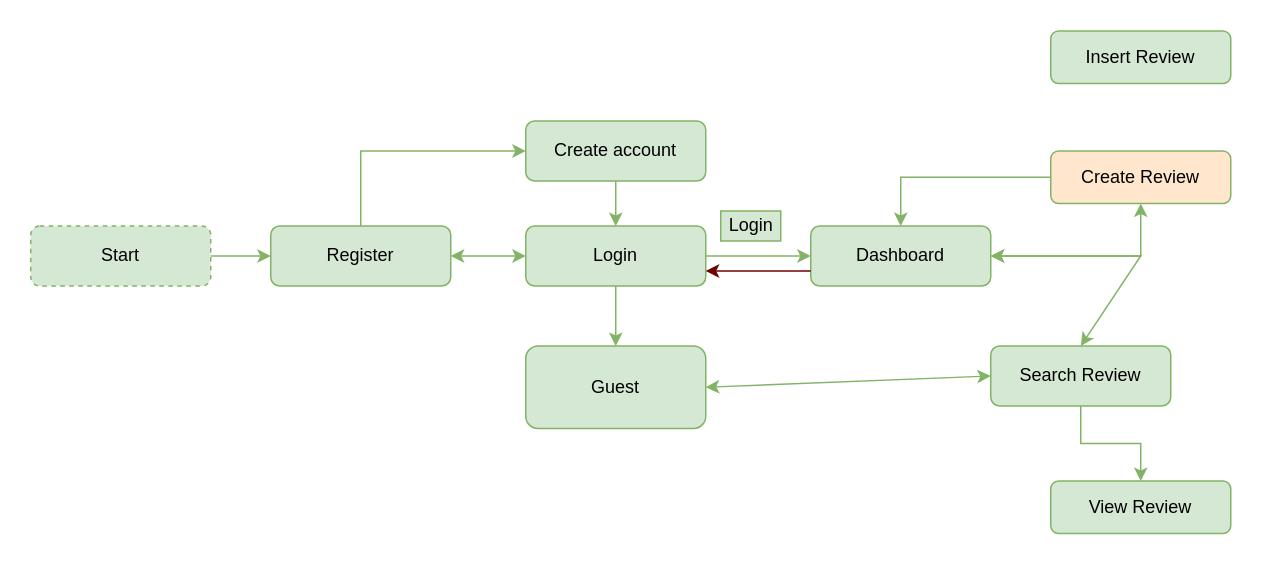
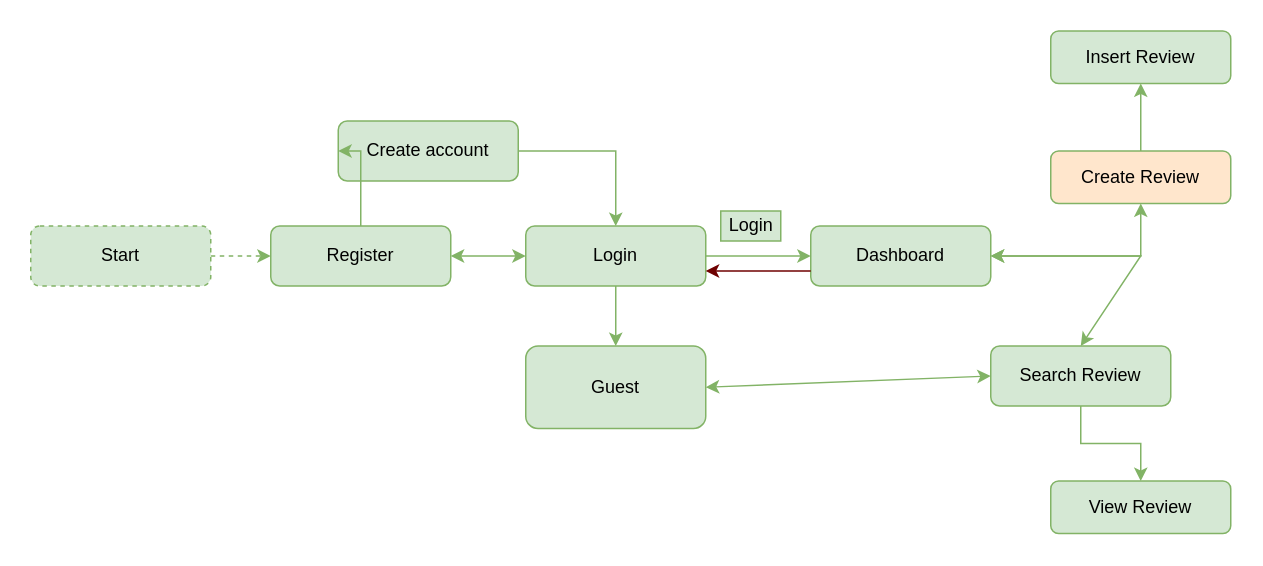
(616, 151) -> (428, 151)
(957, 177) -> (1141, 122)
(235, 256) -> (235, 256)
